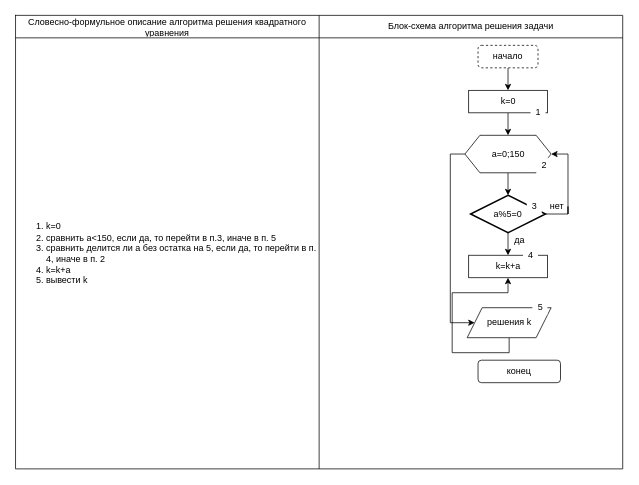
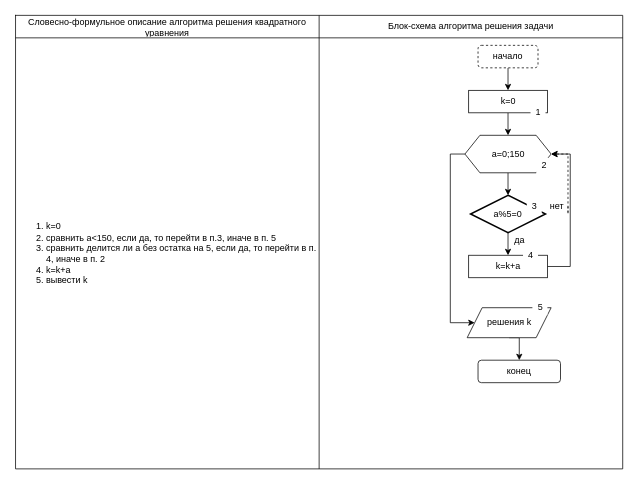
(568, 181) -> (568, 181)
(565, 214) -> none
none -> (570, 221)
(452, 320) -> (519, 345)
